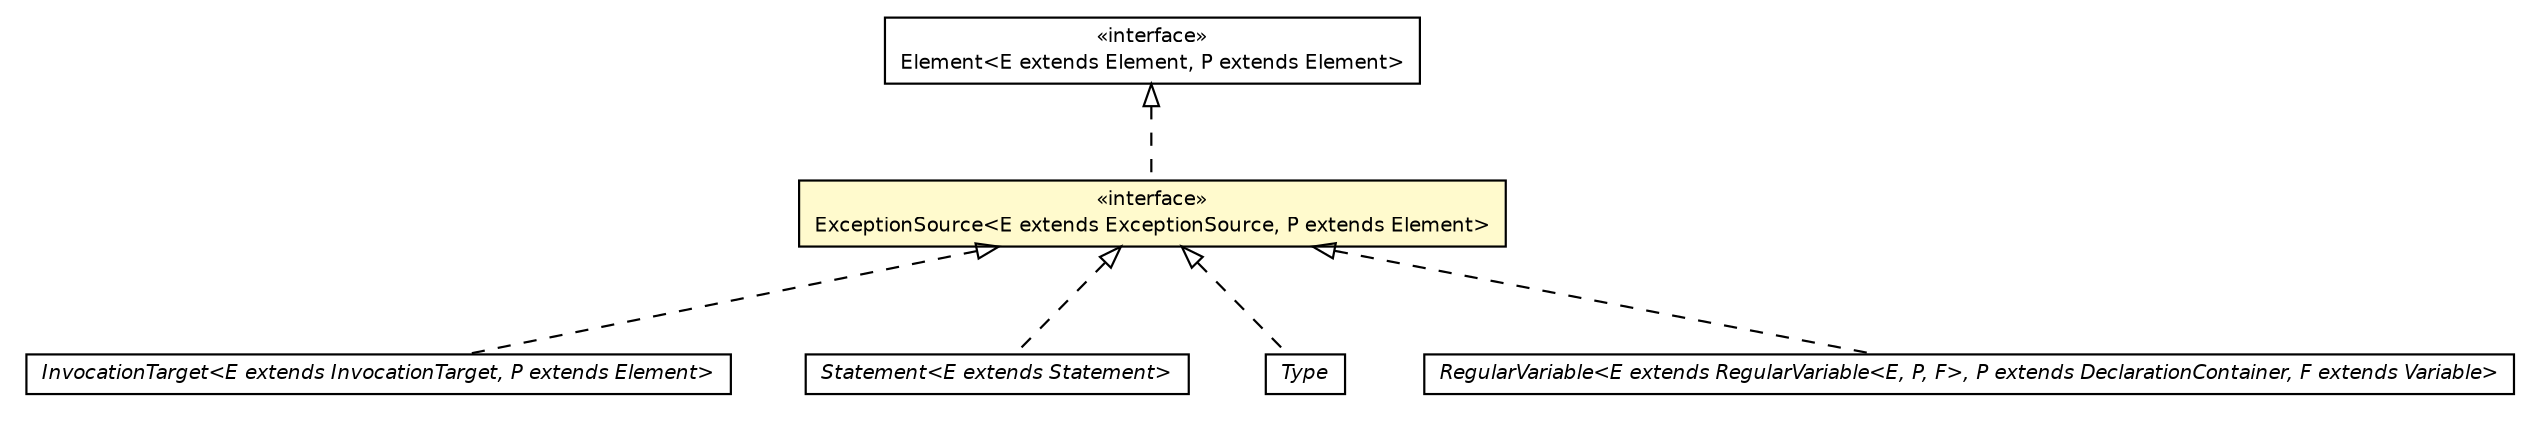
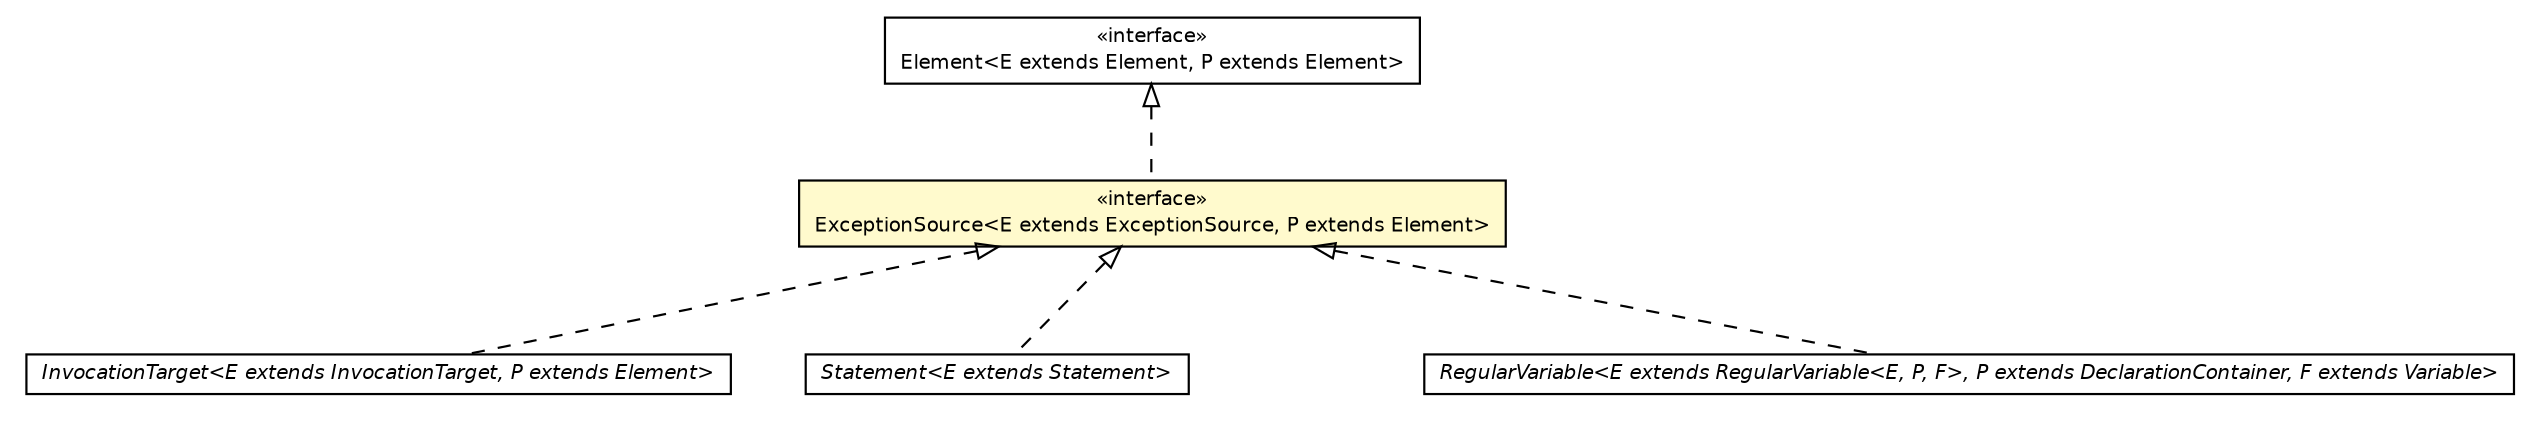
(1305, 374) -> none
